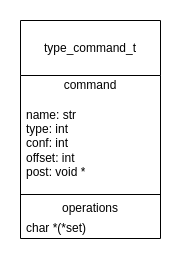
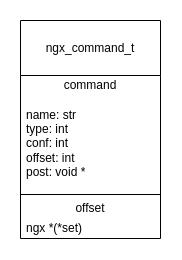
(91, 35) -> (91, 35)
(91, 209) -> (91, 209)
(65, 229) -> (62, 229)
